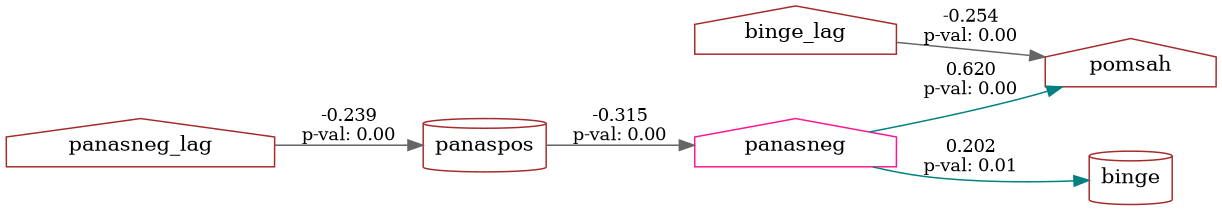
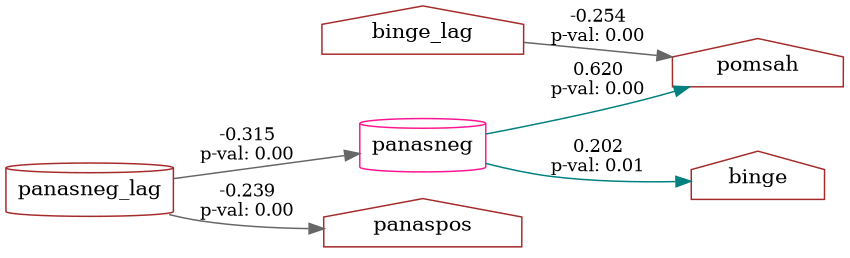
(140, 145) -> (90, 190)
(485, 145) -> (423, 225)
(613, 145) -> (259, 167)
(796, 145) -> (423, 145)
(1131, 178) -> (758, 178)
